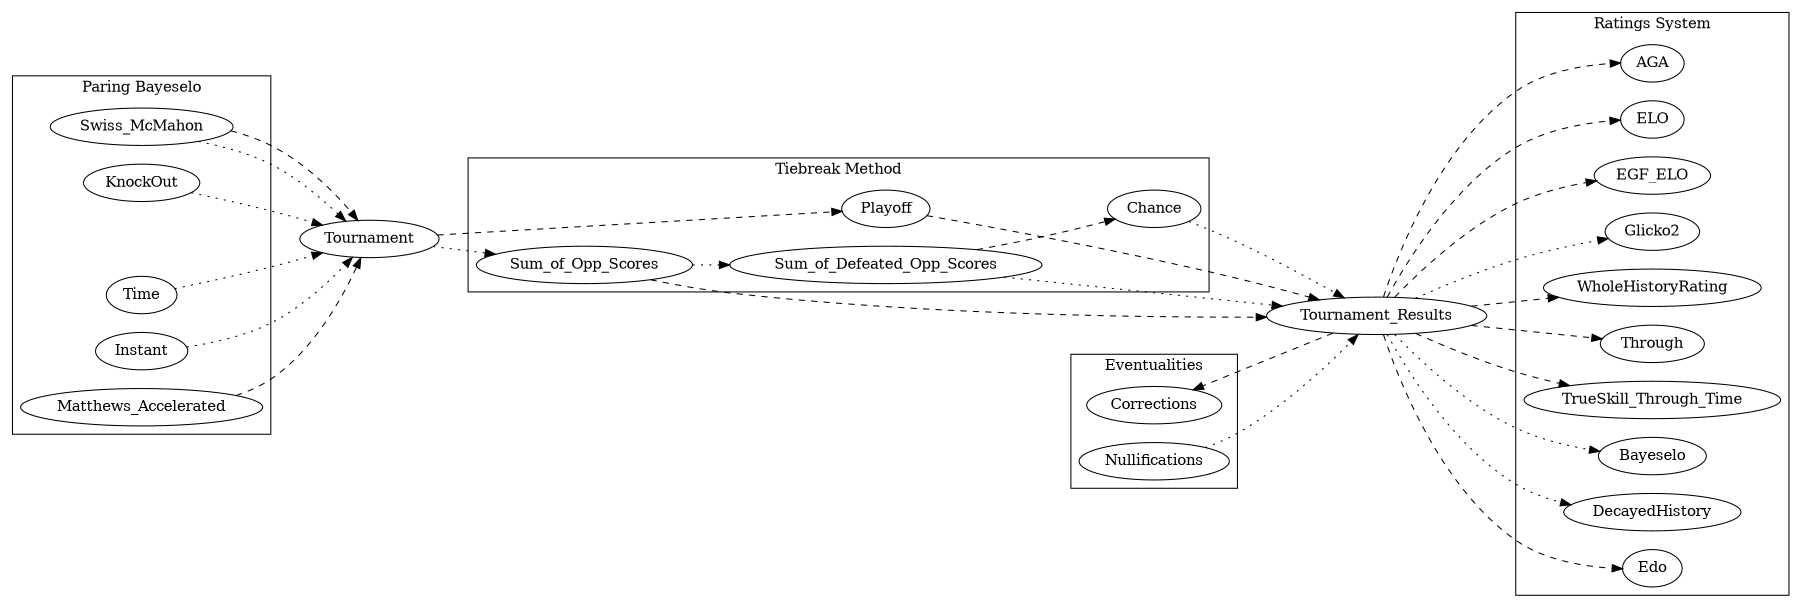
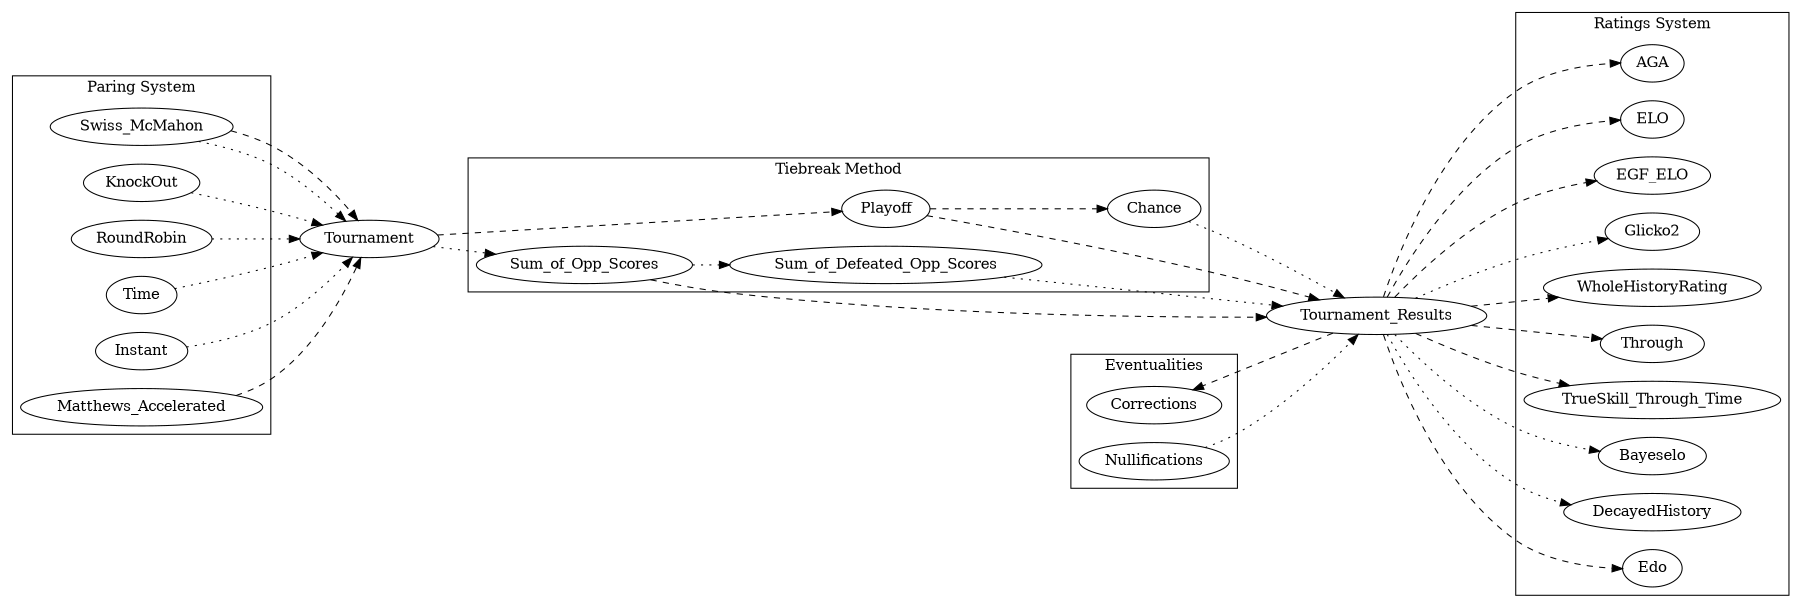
(142, 88) -> (142, 88)
none -> (142, 239)
(1025, 240) -> (1013, 209)
